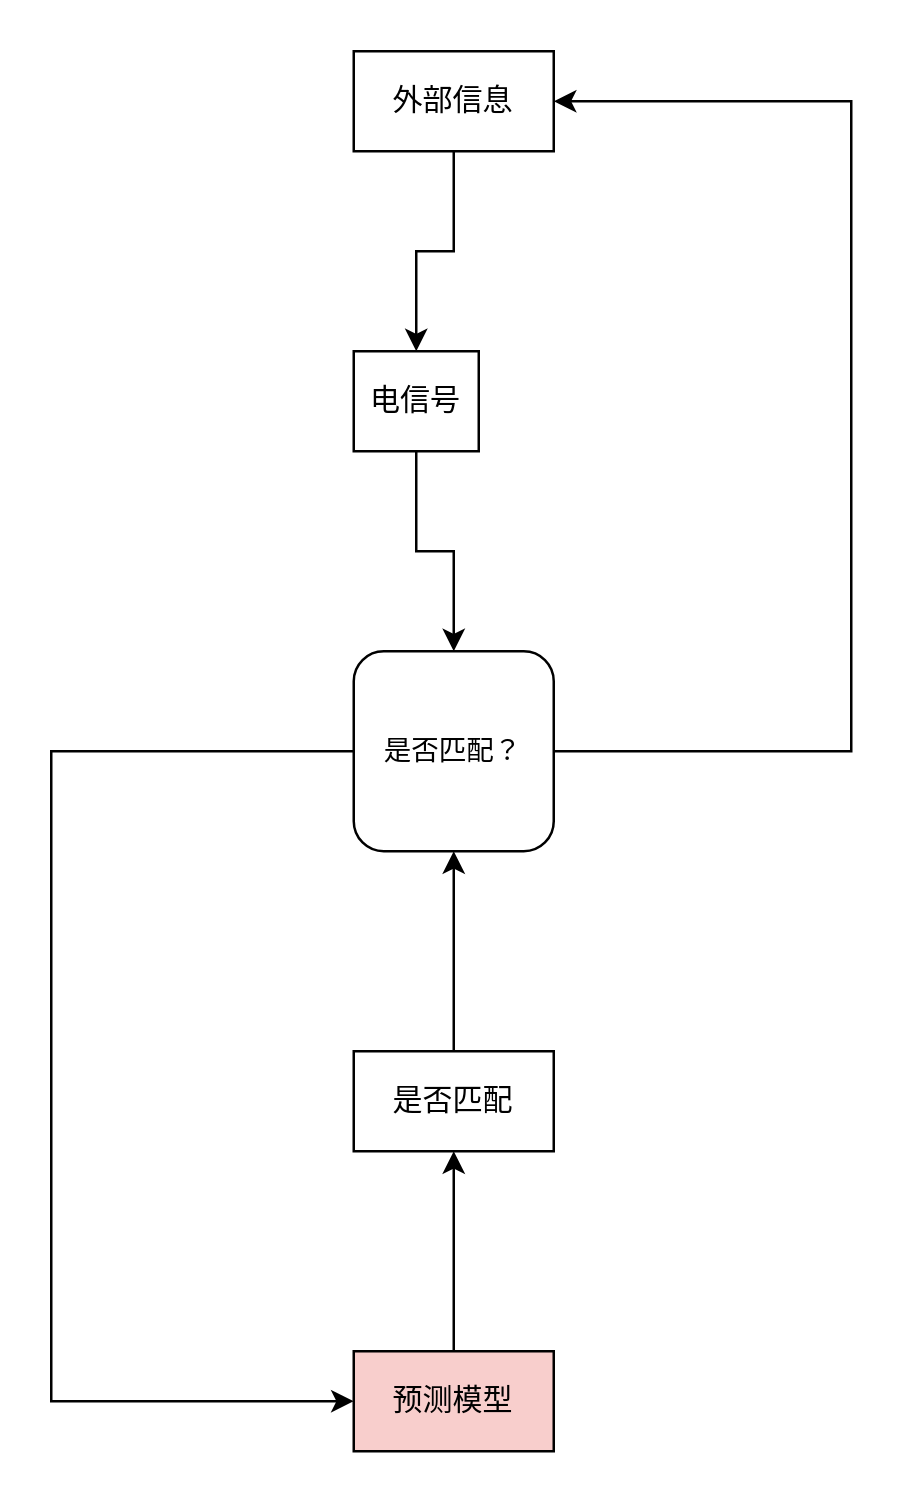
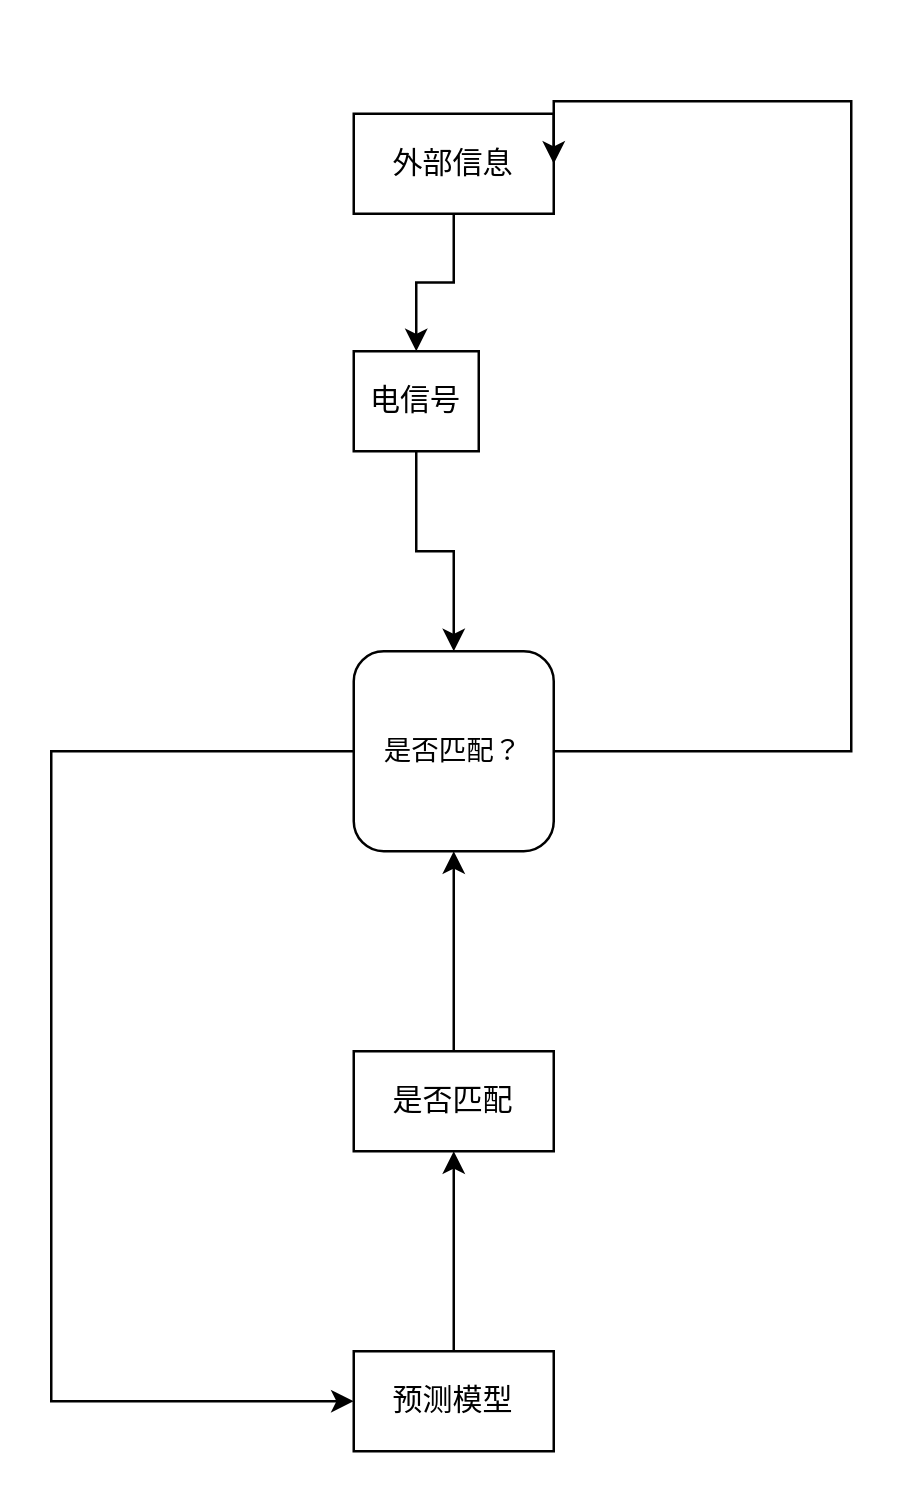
(454, 101) -> (454, 164)
(454, 1401) -> (454, 1401)
